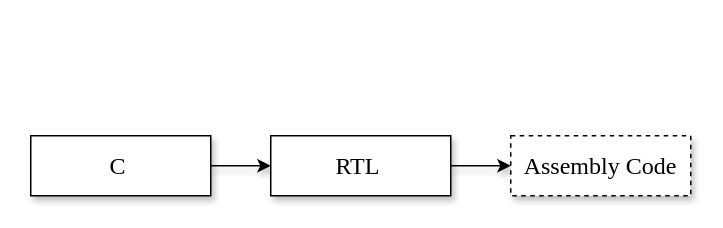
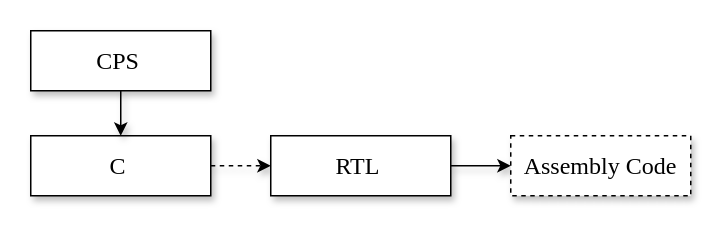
none -> (121, 61)
none -> (121, 119)
(235, 166) -> (235, 166)
